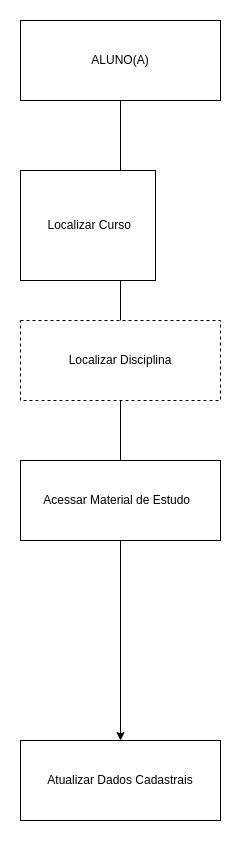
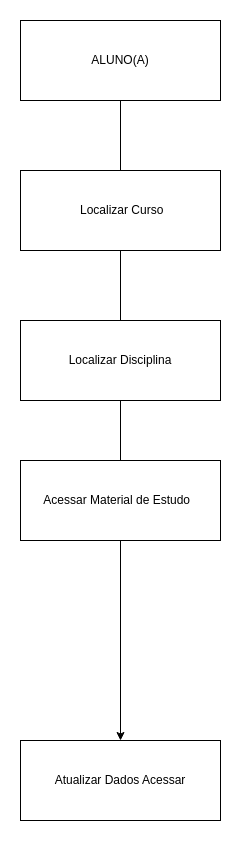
(88, 226) -> (121, 211)
(121, 361) -> (121, 361)
(121, 781) -> (121, 781)
